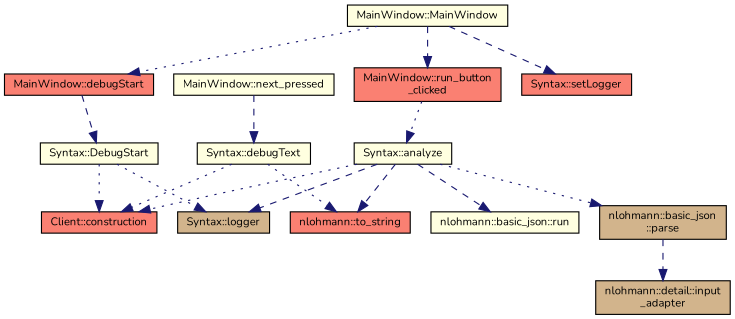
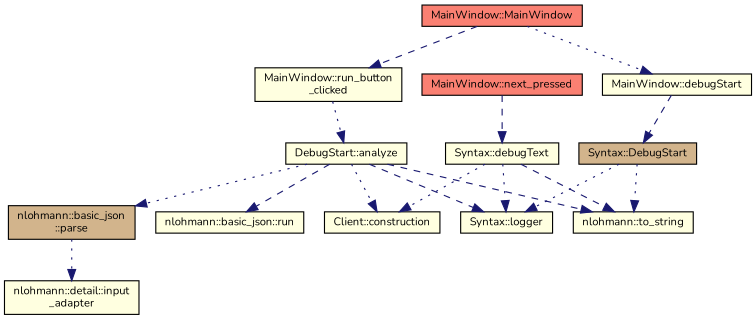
(428, 16) -> (502, 16)
(79, 85) -> (677, 85)
(254, 85) -> (502, 85)
(428, 85) -> (328, 85)
(577, 85) -> none
(99, 154) -> (638, 154)
(403, 154) -> (346, 154)
(99, 182) -> (636, 182)
none -> (504, 182)
(297, 185) -> (561, 184)
(99, 222) -> (382, 222)
(224, 222) -> (507, 222)
(350, 222) -> (633, 222)
(663, 254) -> (72, 254)
(663, 298) -> (72, 298)
